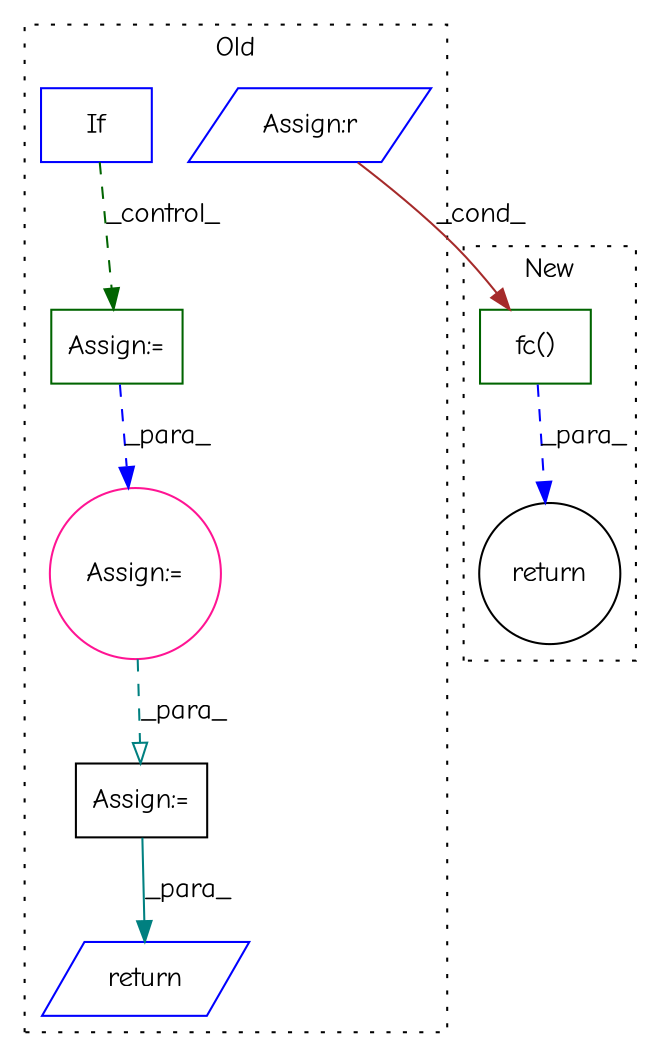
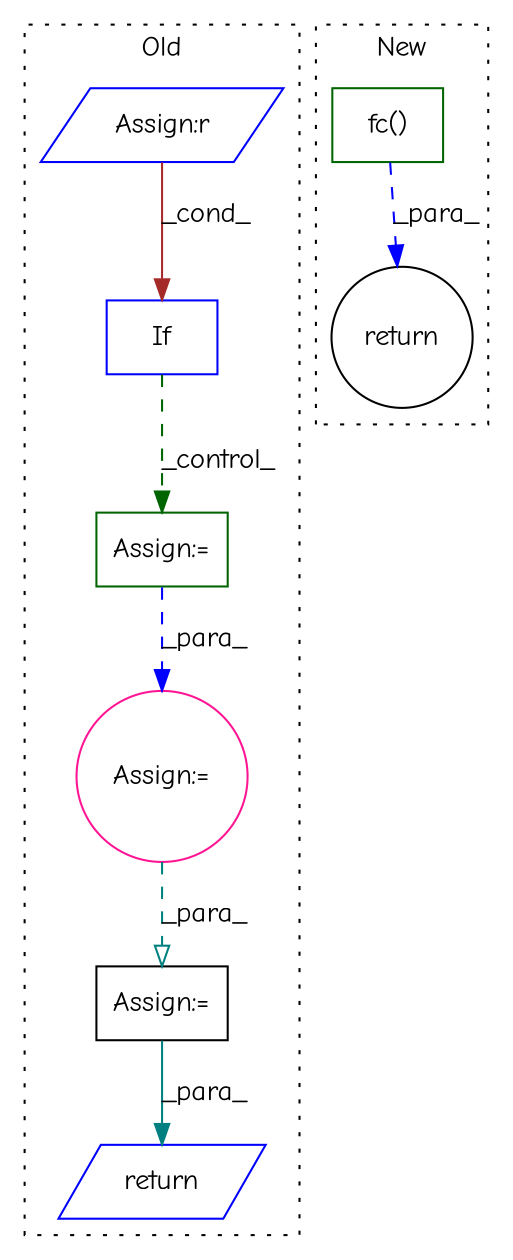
(431, 223) -> (162, 221)
